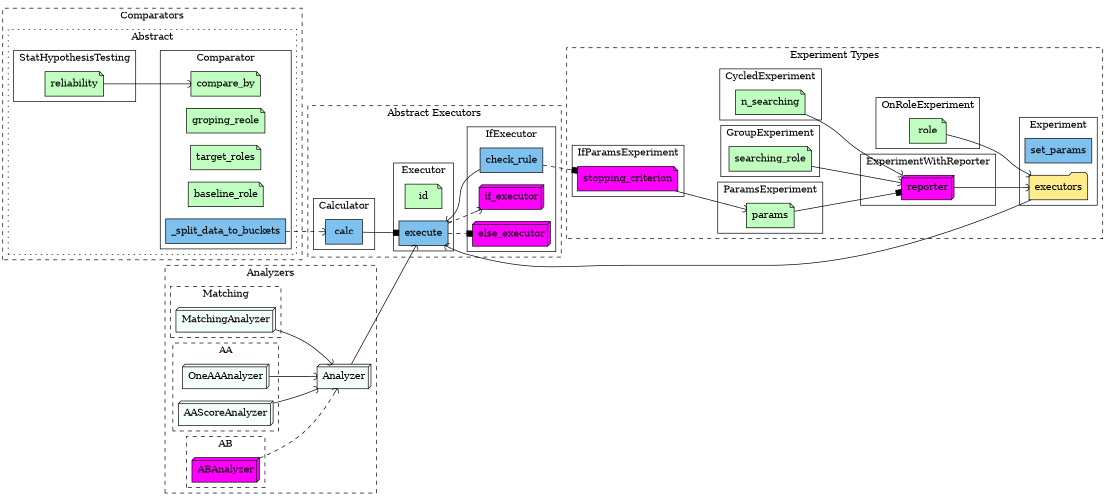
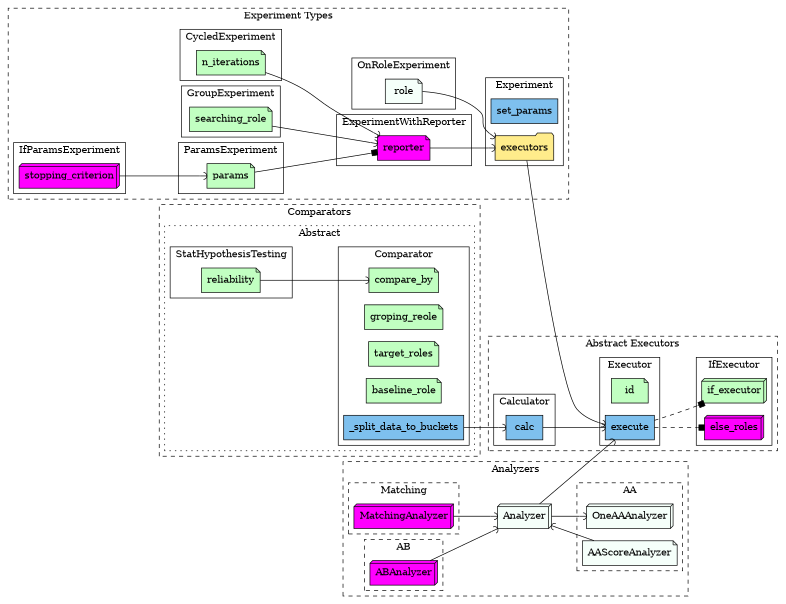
(770, 102) -> (231, 63)
(928, 131) -> (404, 91)
(511, 160) -> none
(628, 179) -> (69, 176)
(928, 188) -> (404, 148)
(511, 197) -> (734, 391)
(461, 218) -> (676, 413)
(302, 232) -> (481, 428)
(379, 232) -> (571, 428)
(511, 234) -> (734, 428)
(226, 320) -> (404, 516)
(290, 376) -> (566, 516)
(226, 413) -> (630, 553)
(302, 433) -> (461, 546)
